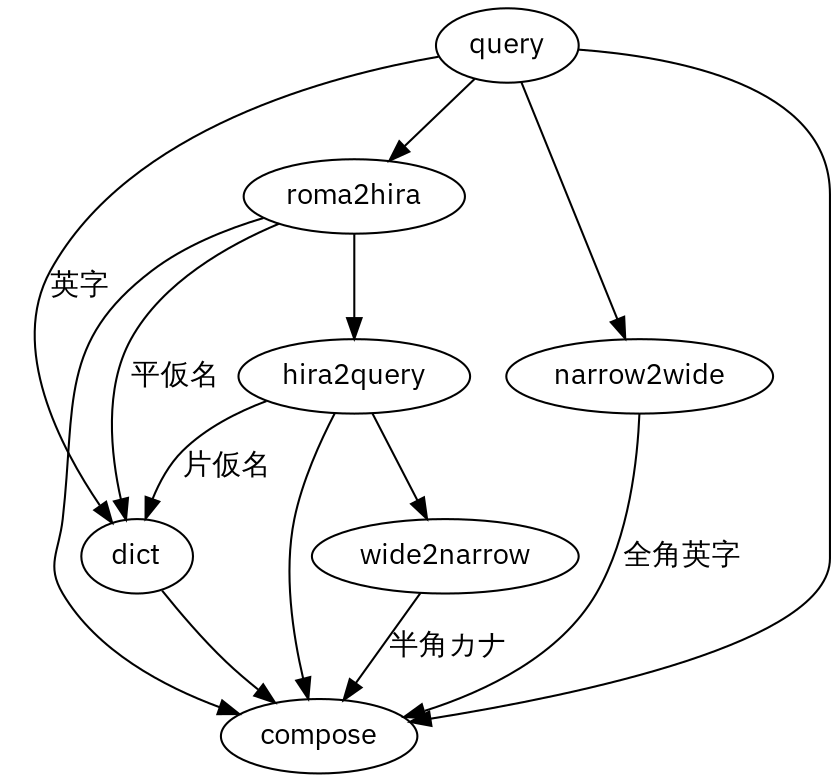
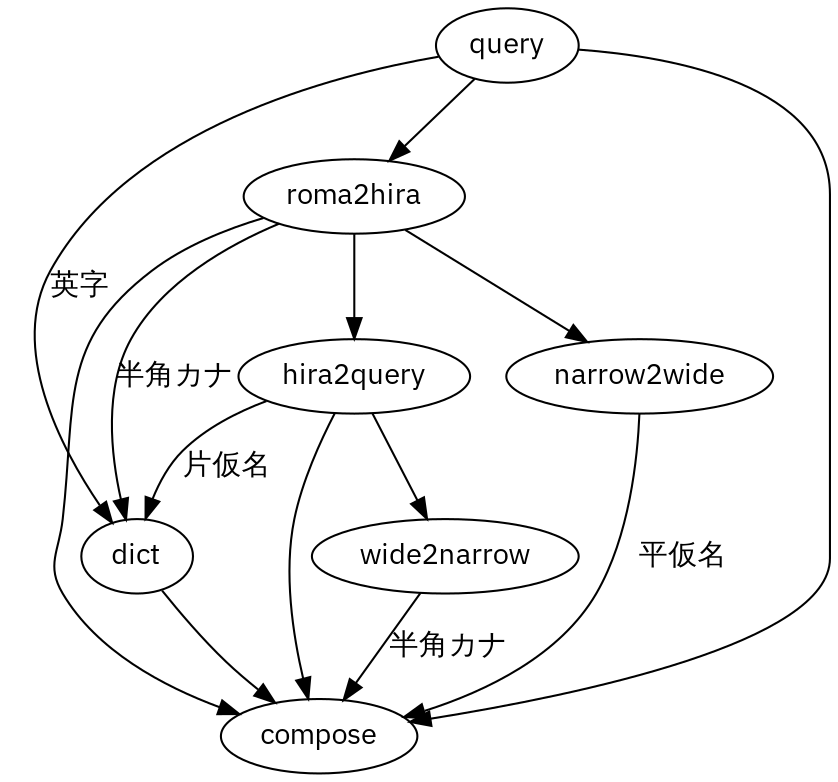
(569, 201) -> (487, 280)
(175, 376) -> (175, 376)
(683, 556) -> (683, 556)
